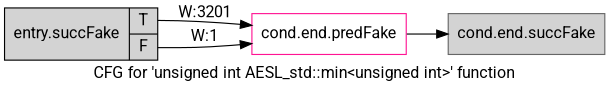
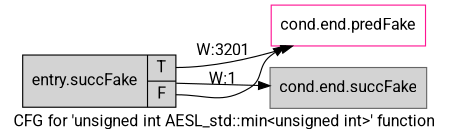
(422, 34) -> (217, 84)
